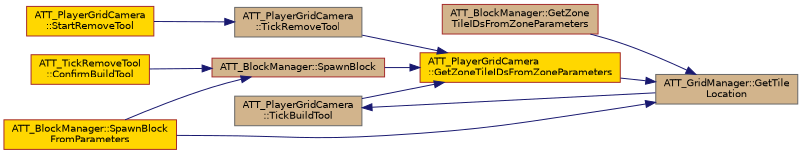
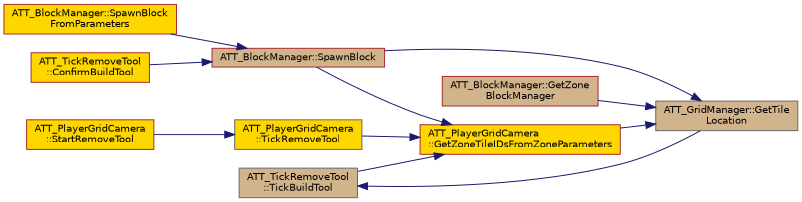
(520, 19) -> (520, 91)
(298, 22) -> (298, 135)
(298, 111) -> (298, 183)
(412, 134) -> (542, 54)
